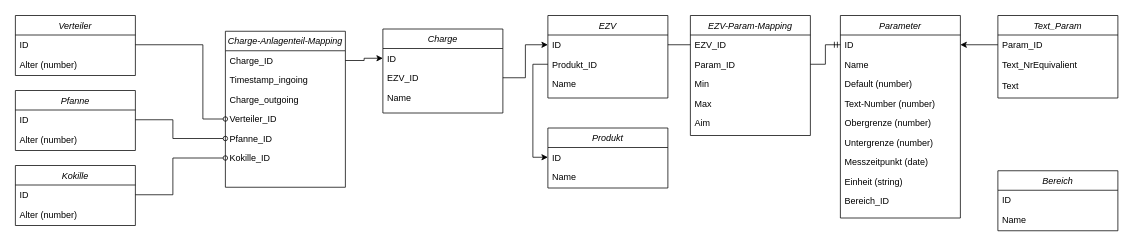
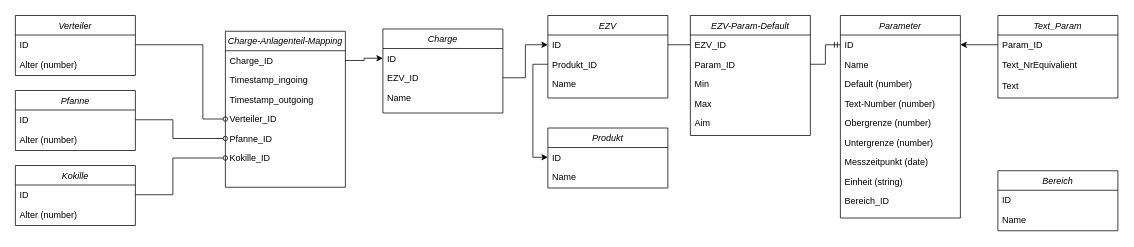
(750, 26) -> (750, 26)
(266, 100) -> (273, 100)
